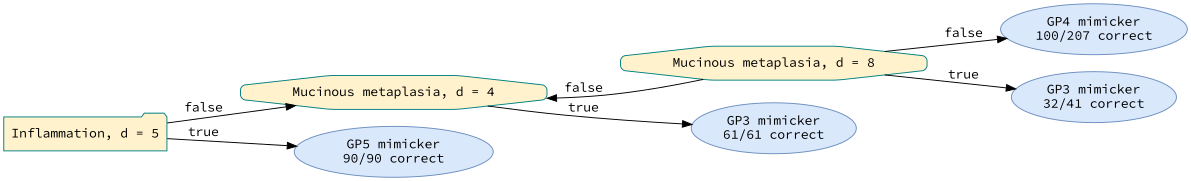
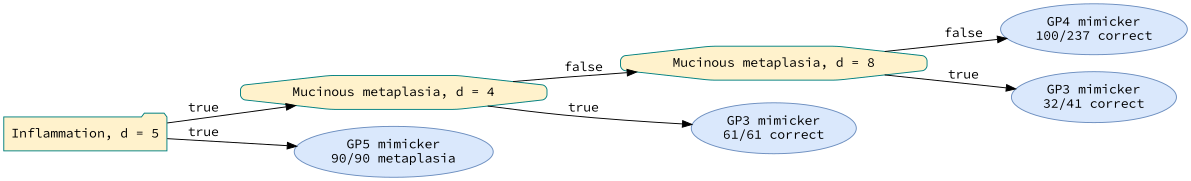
(1094, 36) -> (1094, 36)
(631, 92) -> (570, 77)
(204, 108) -> (204, 108)
(394, 158) -> (394, 158)
